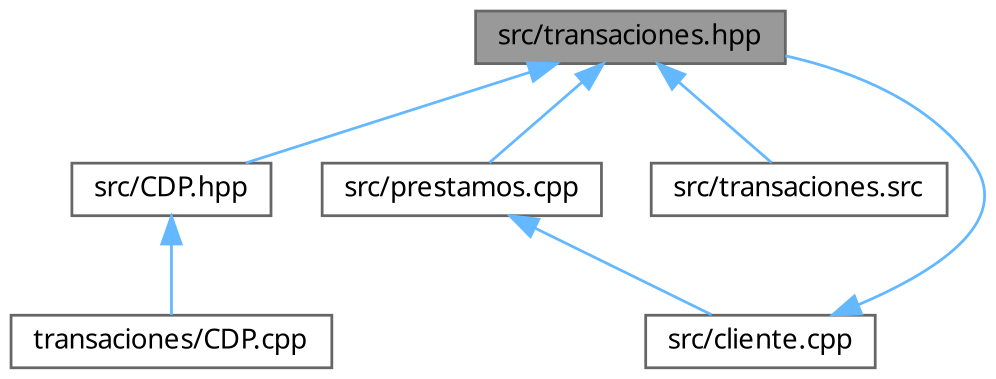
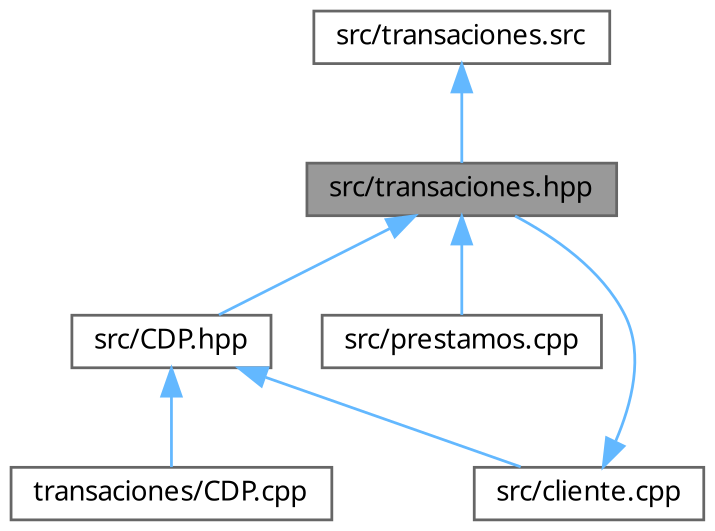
(725, 122) -> (462, 128)
(623, 271) -> (393, 422)
